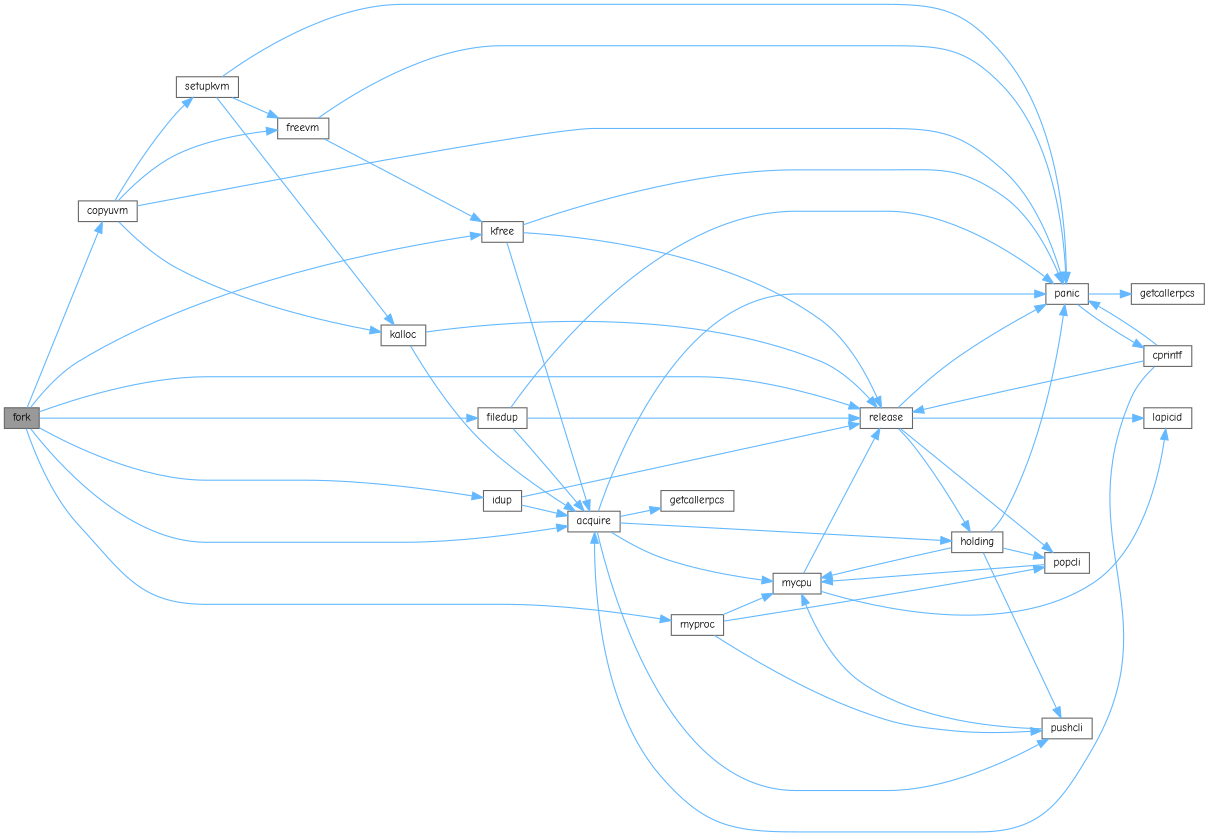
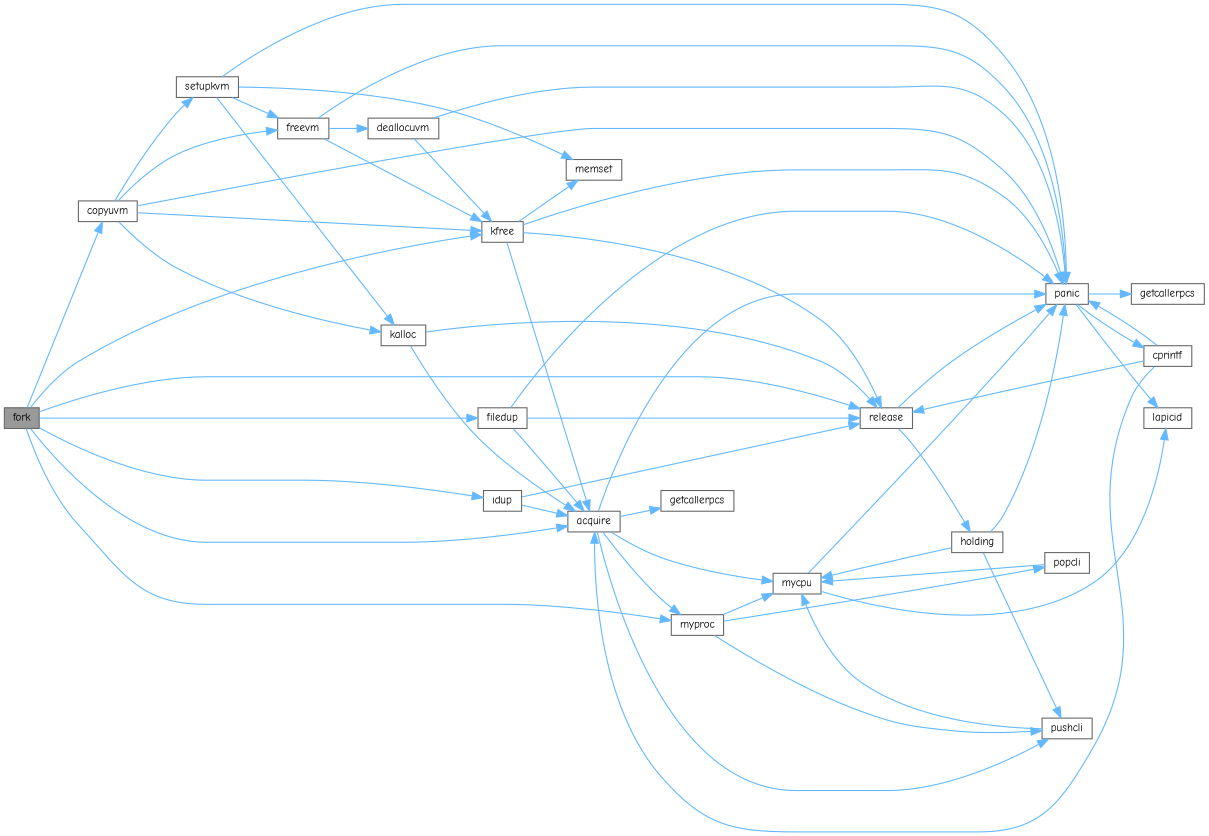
none -> (403, 128)
none -> (594, 170)
none -> (304, 222)
(1023, 418) -> (1113, 352)
(972, 487) -> none
(839, 506) -> (930, 444)
(781, 532) -> (635, 572)
(1019, 552) -> none
